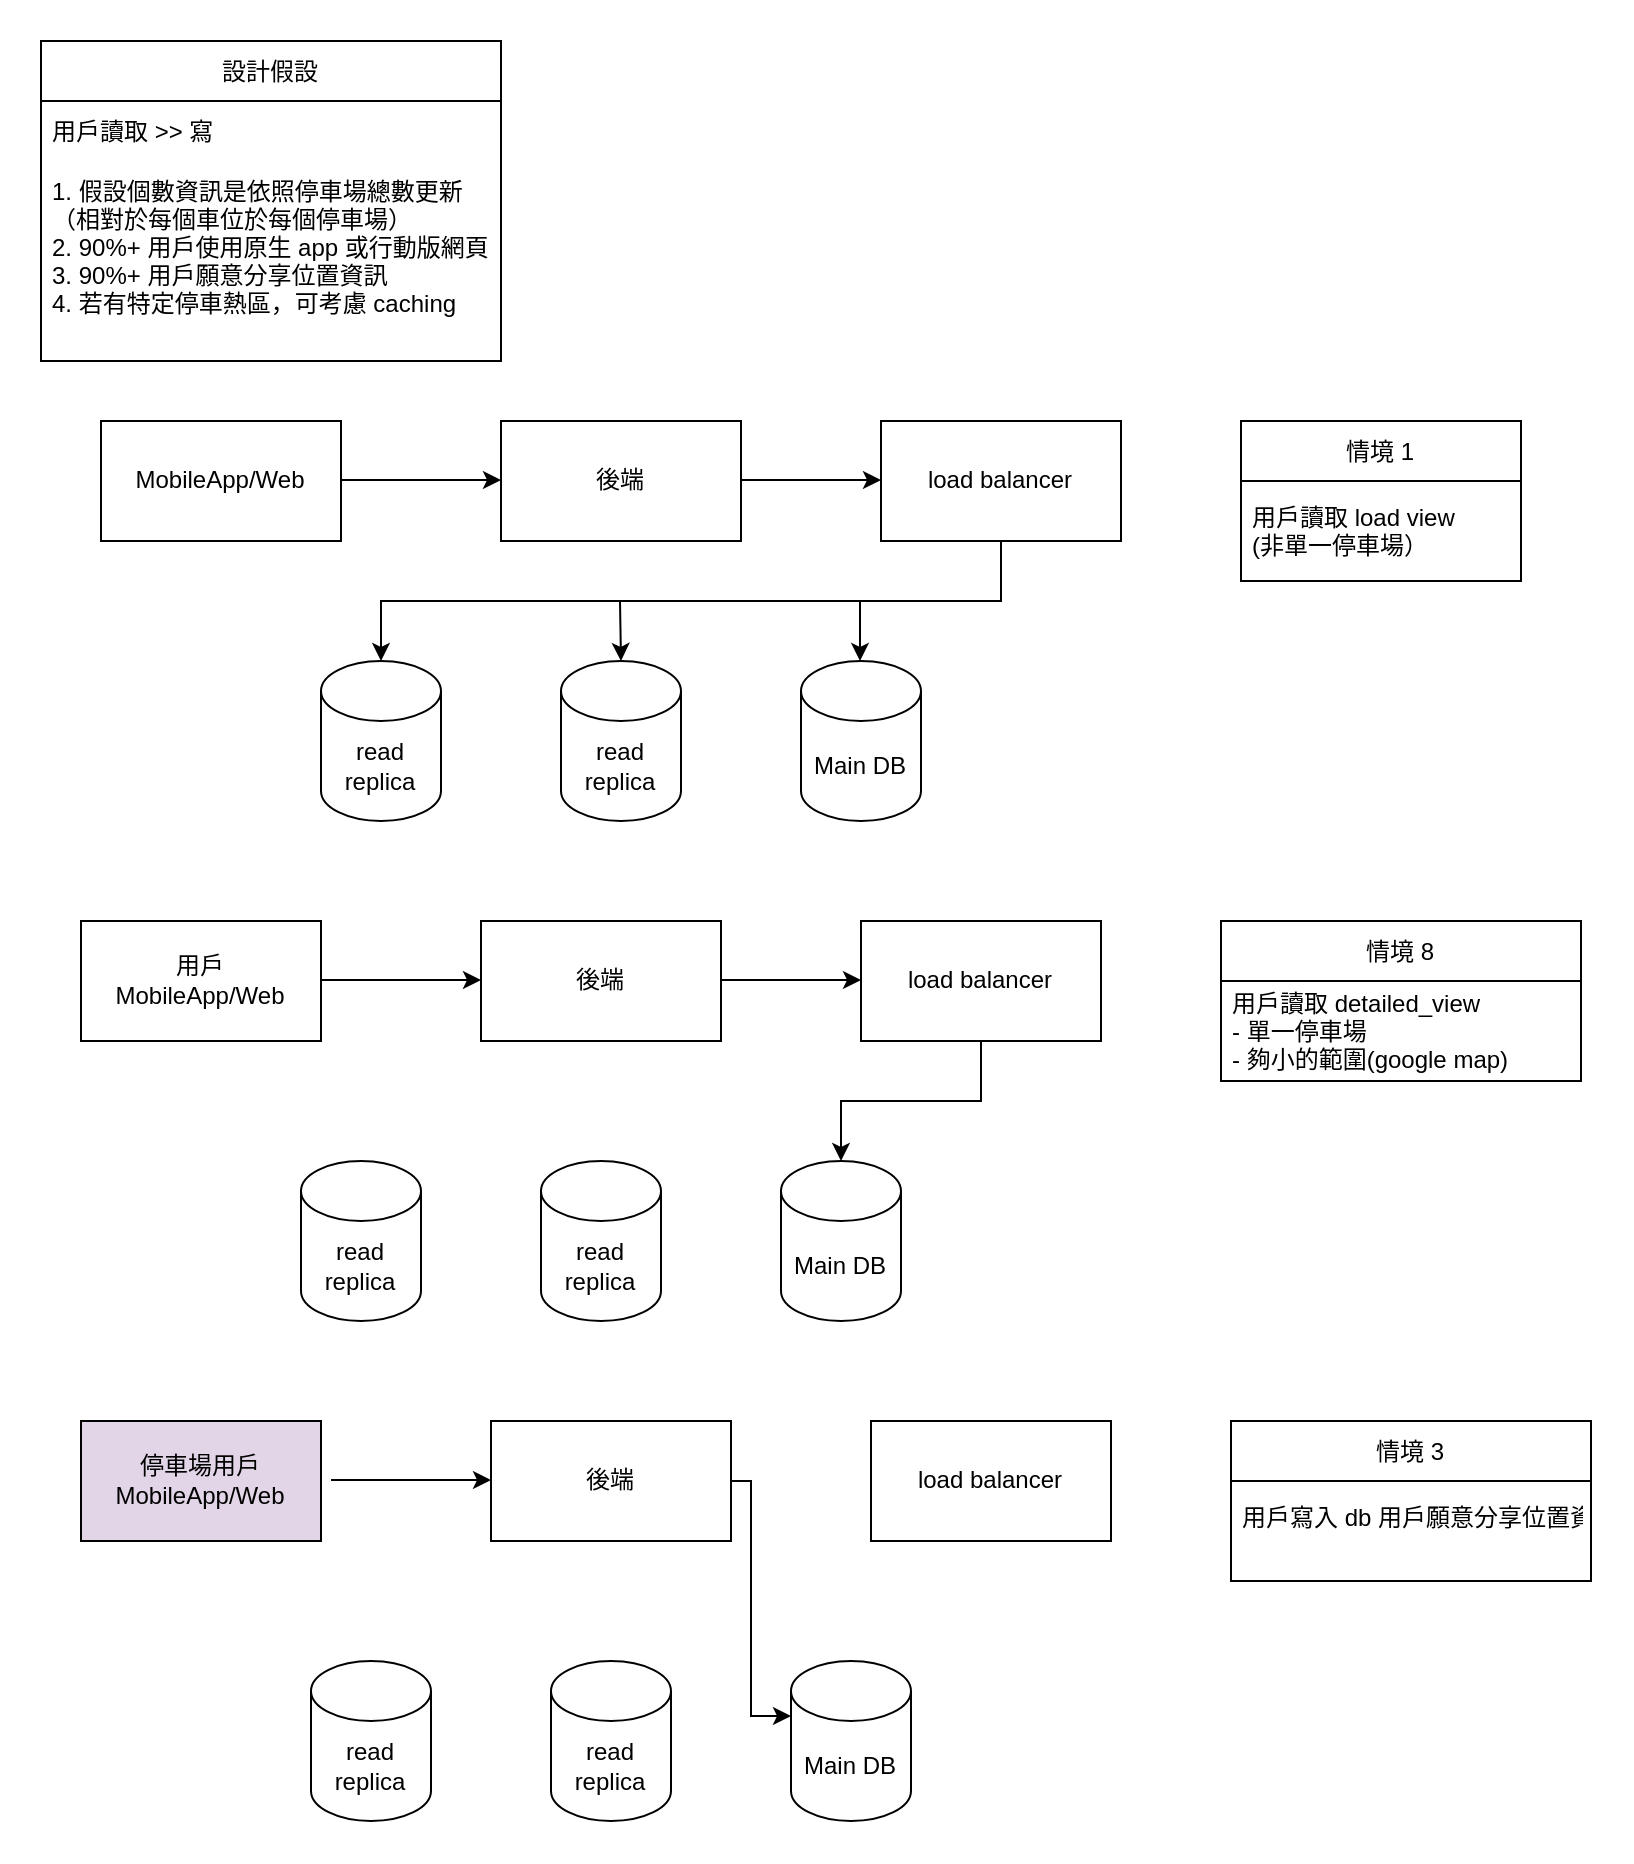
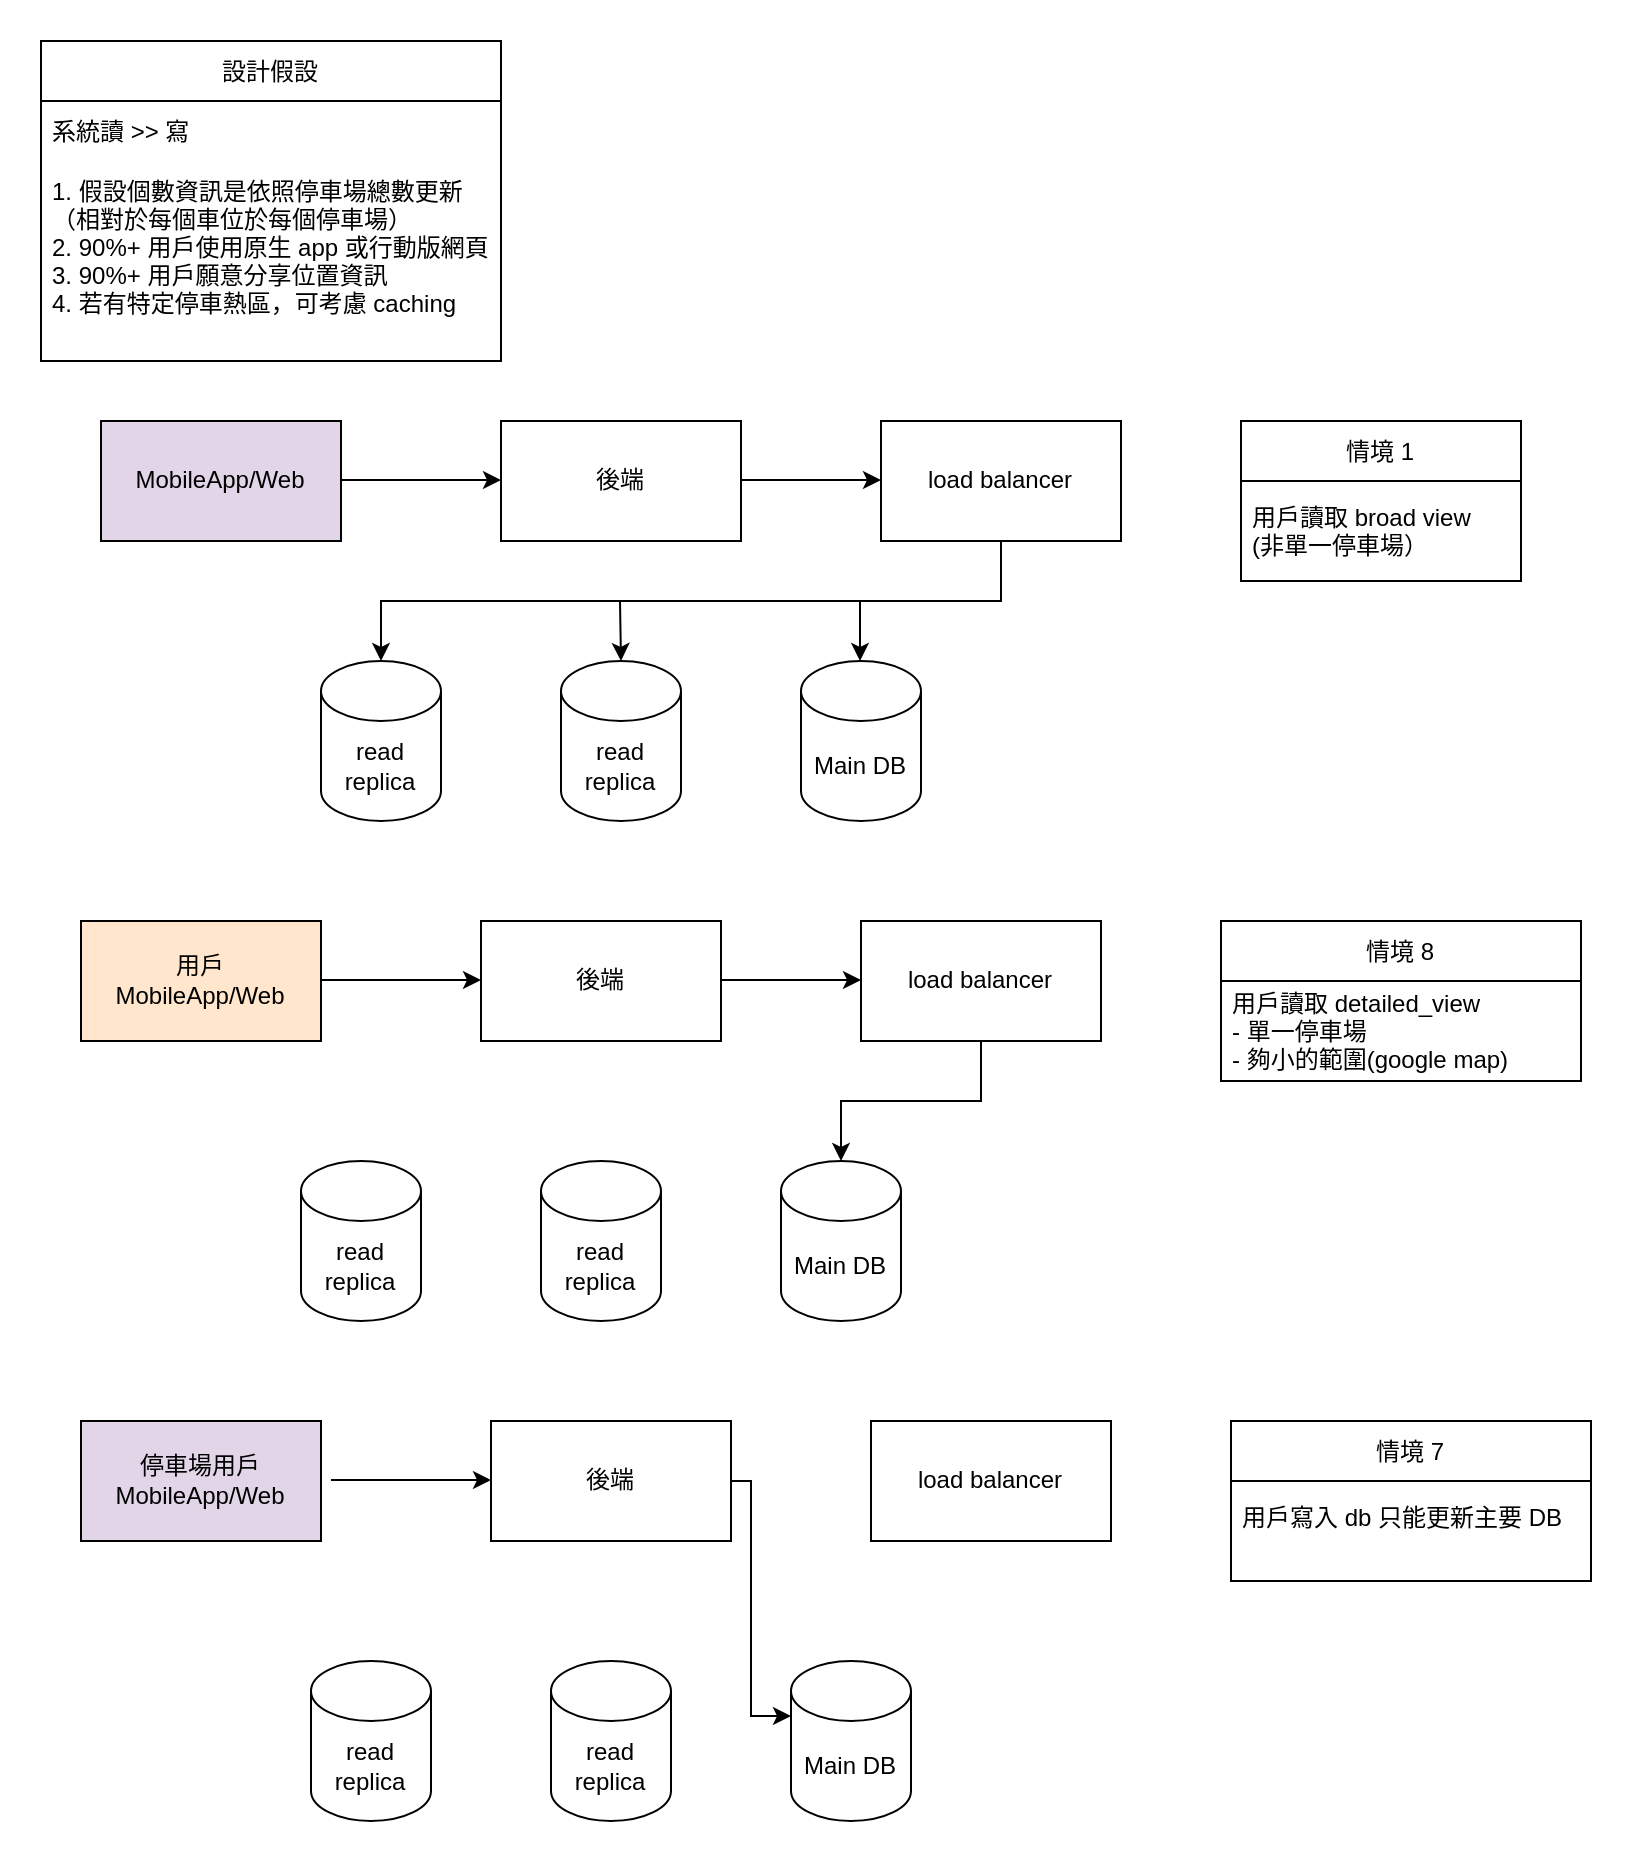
(133, 132) -> (121, 132)
(221, 481) -> (221, 481)
(1355, 518) -> (1365, 518)
(201, 981) -> (201, 981)
(1410, 1452) -> (1410, 1452)
(1448, 1518) -> (1400, 1518)
